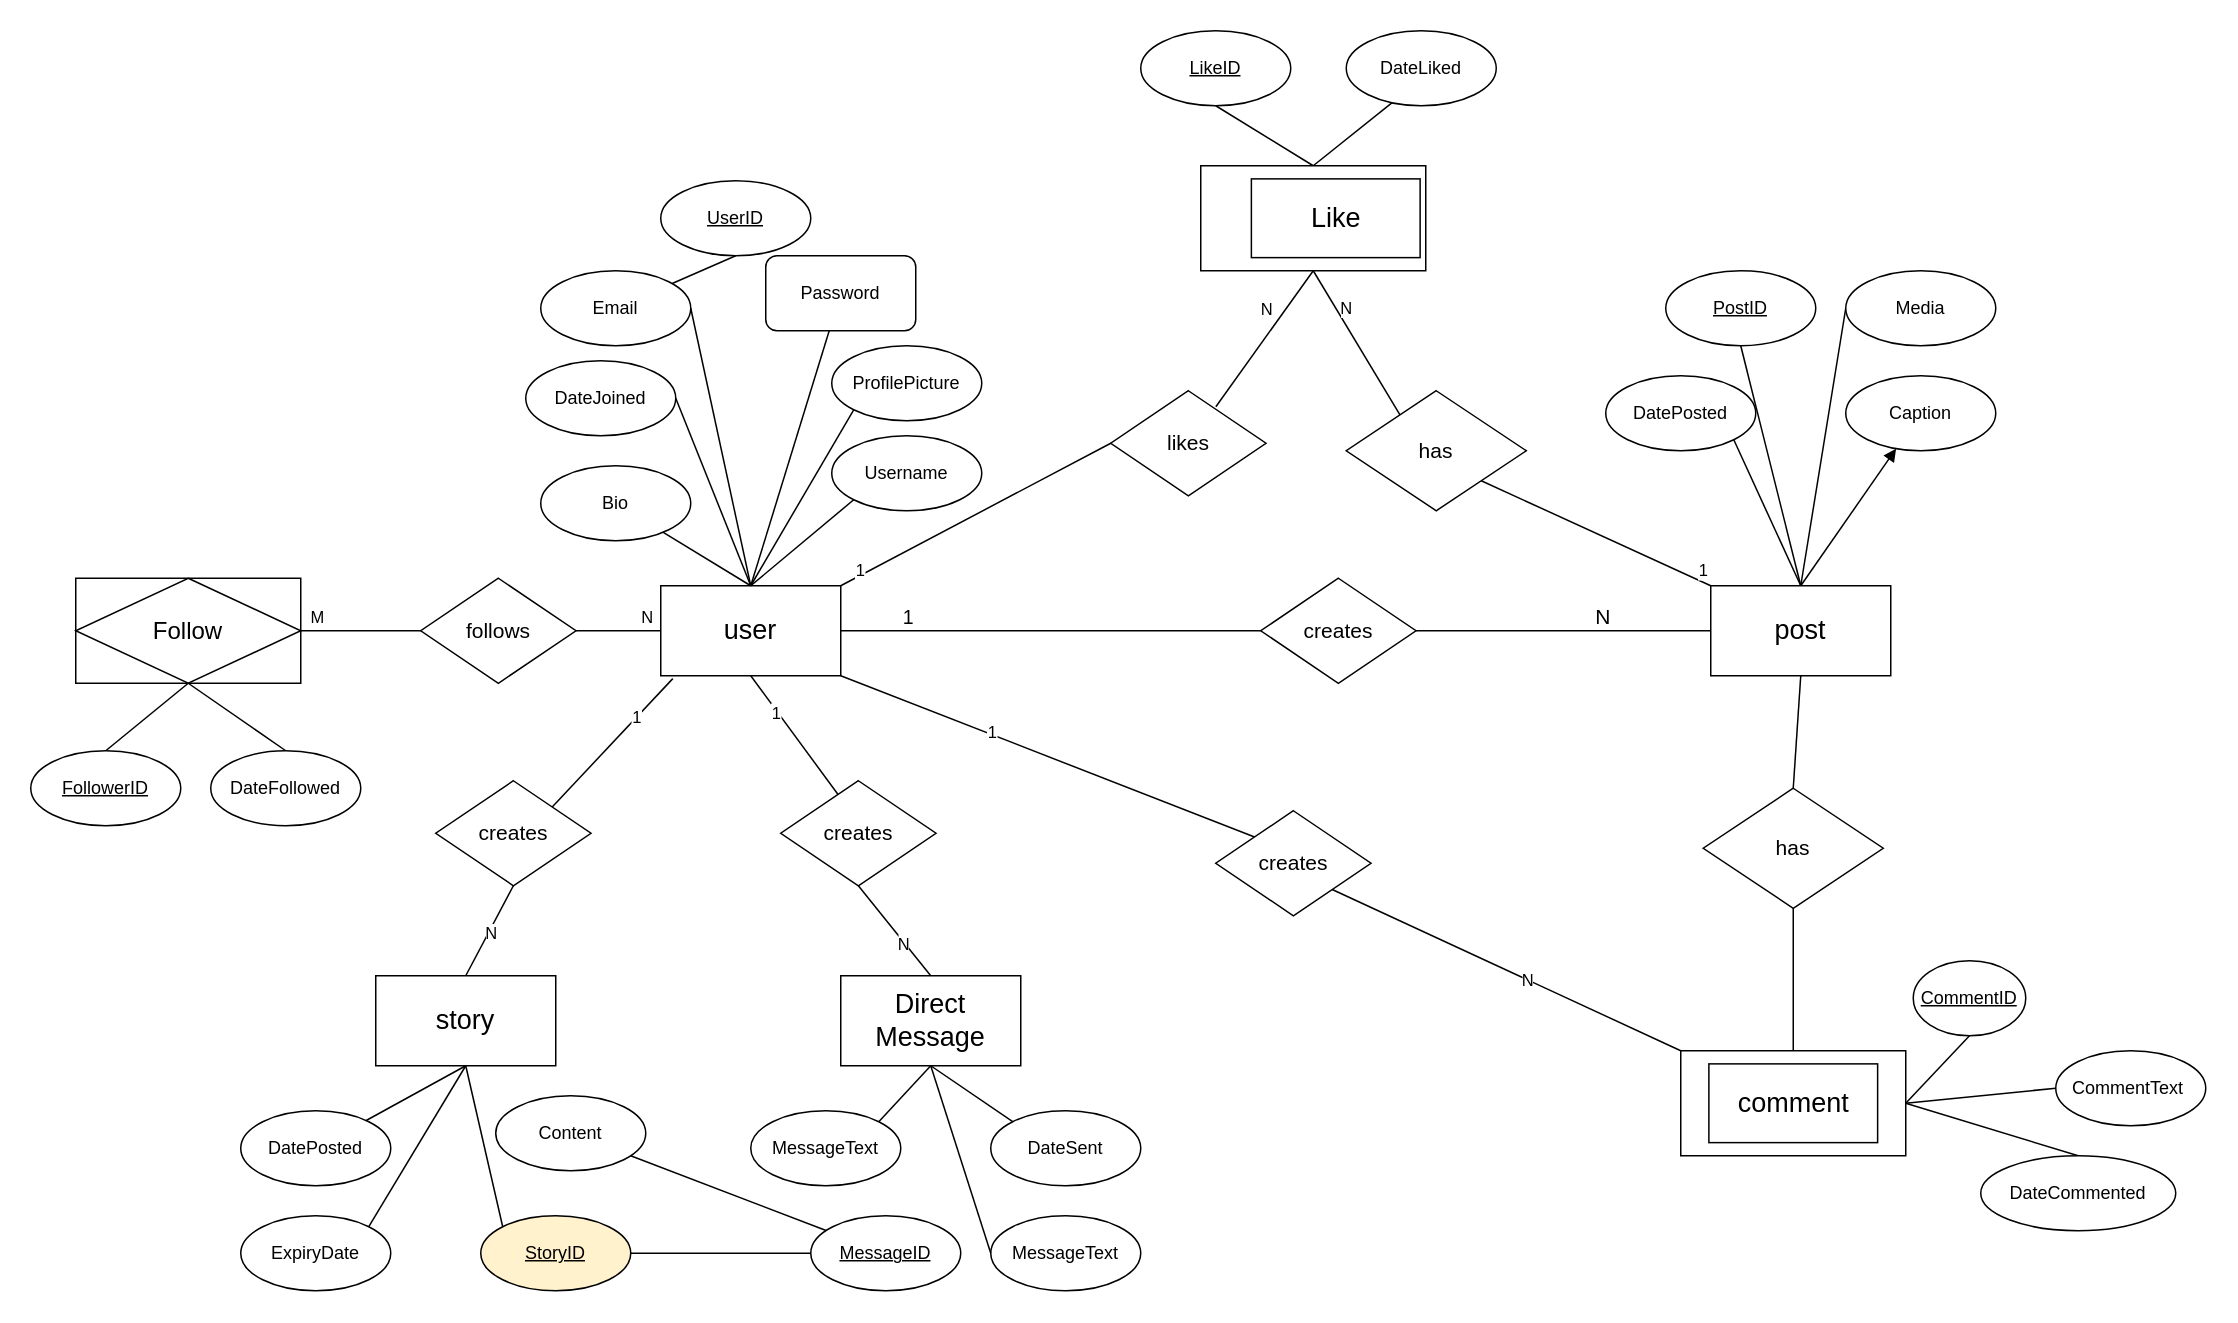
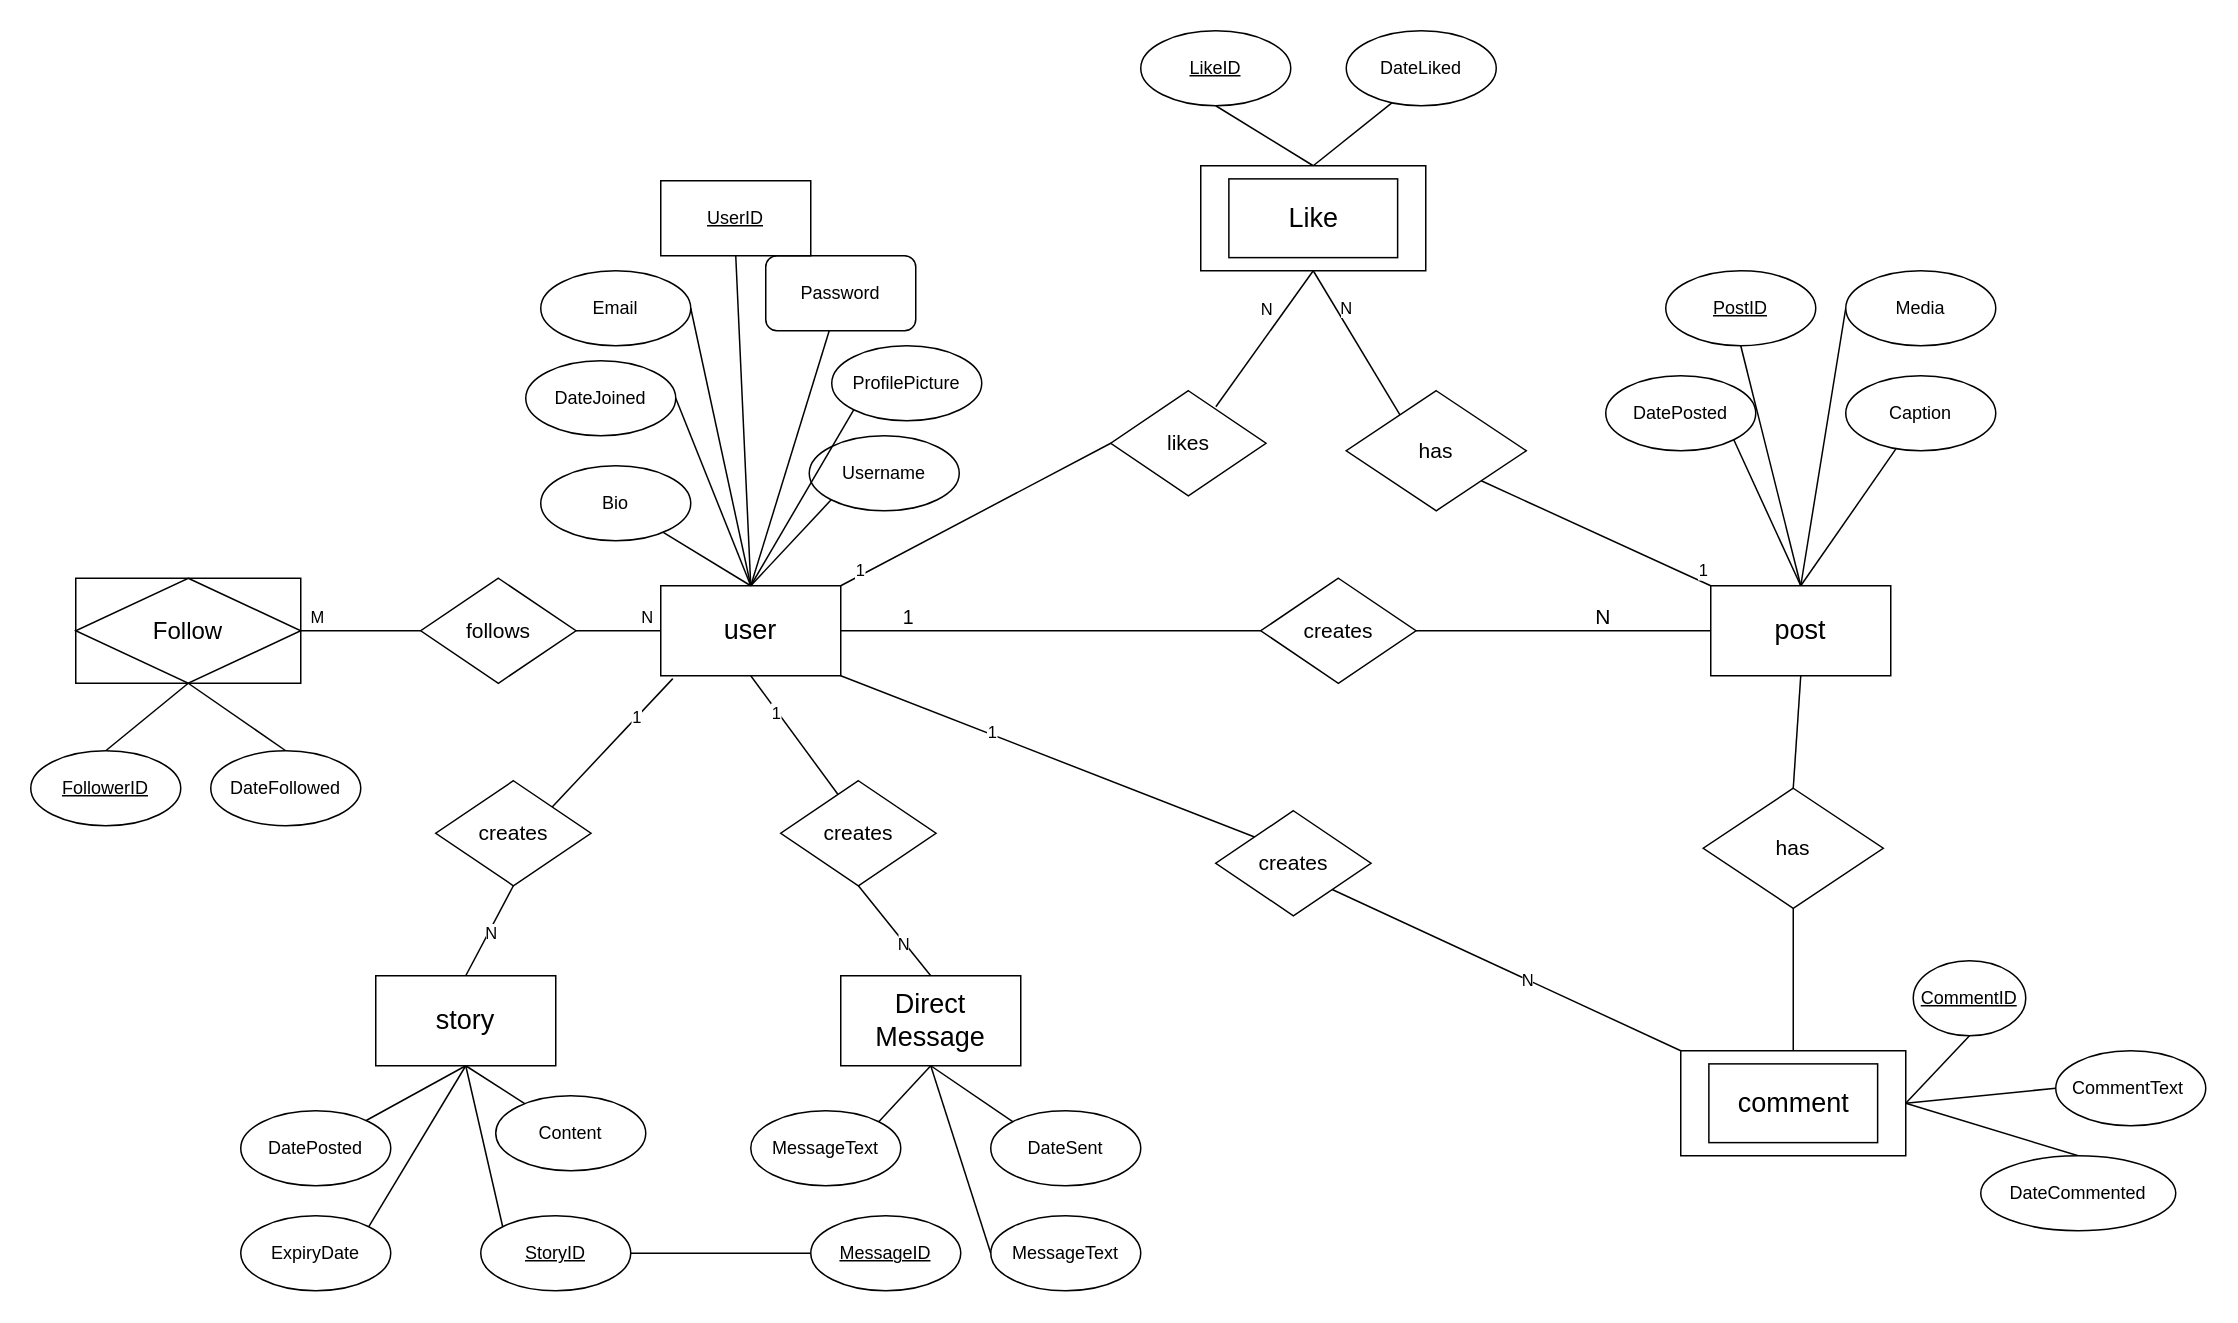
(736, 218) -> (736, 218)
(1336, 218) -> (1313, 218)
(704, 269) -> (743, 416)
(1889, 459) -> (1892, 454)
(907, 473) -> (884, 473)
(728, 1193) -> (496, 1085)
(556, 1253) -> (556, 1253)
